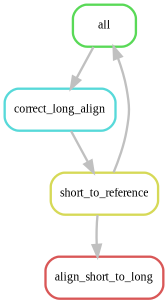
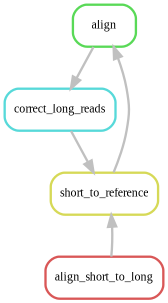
(104, 26) -> (104, 26)
(60, 110) -> (60, 110)
(97, 230) -> (112, 242)
